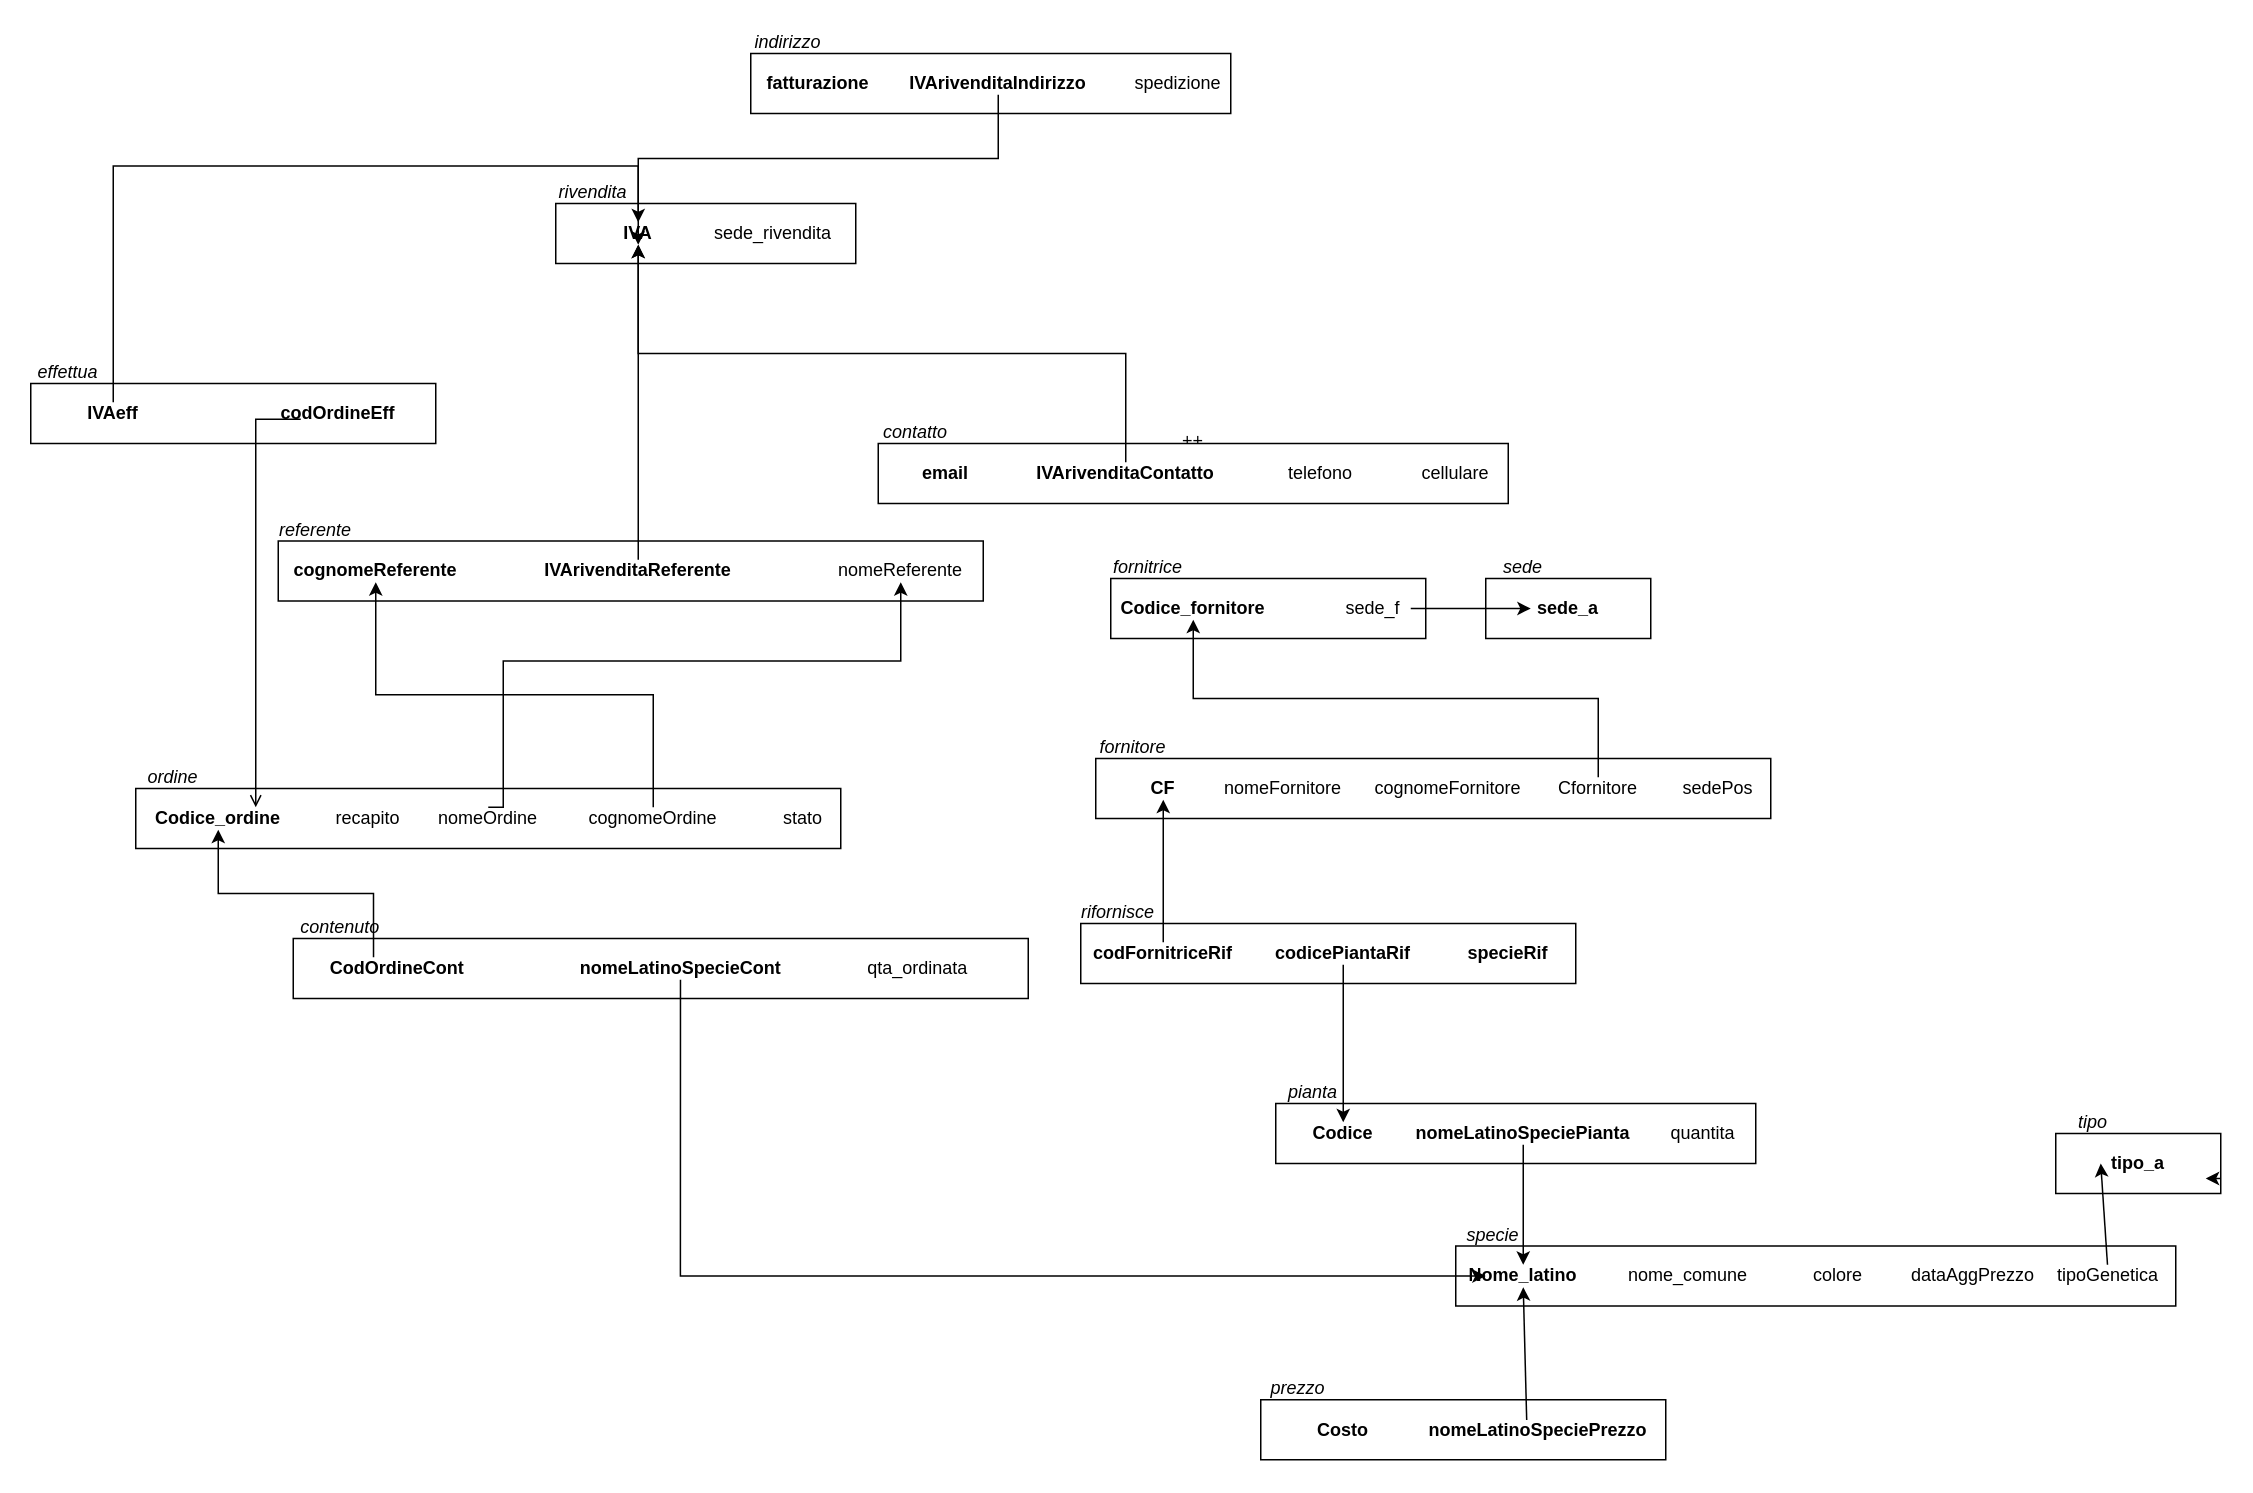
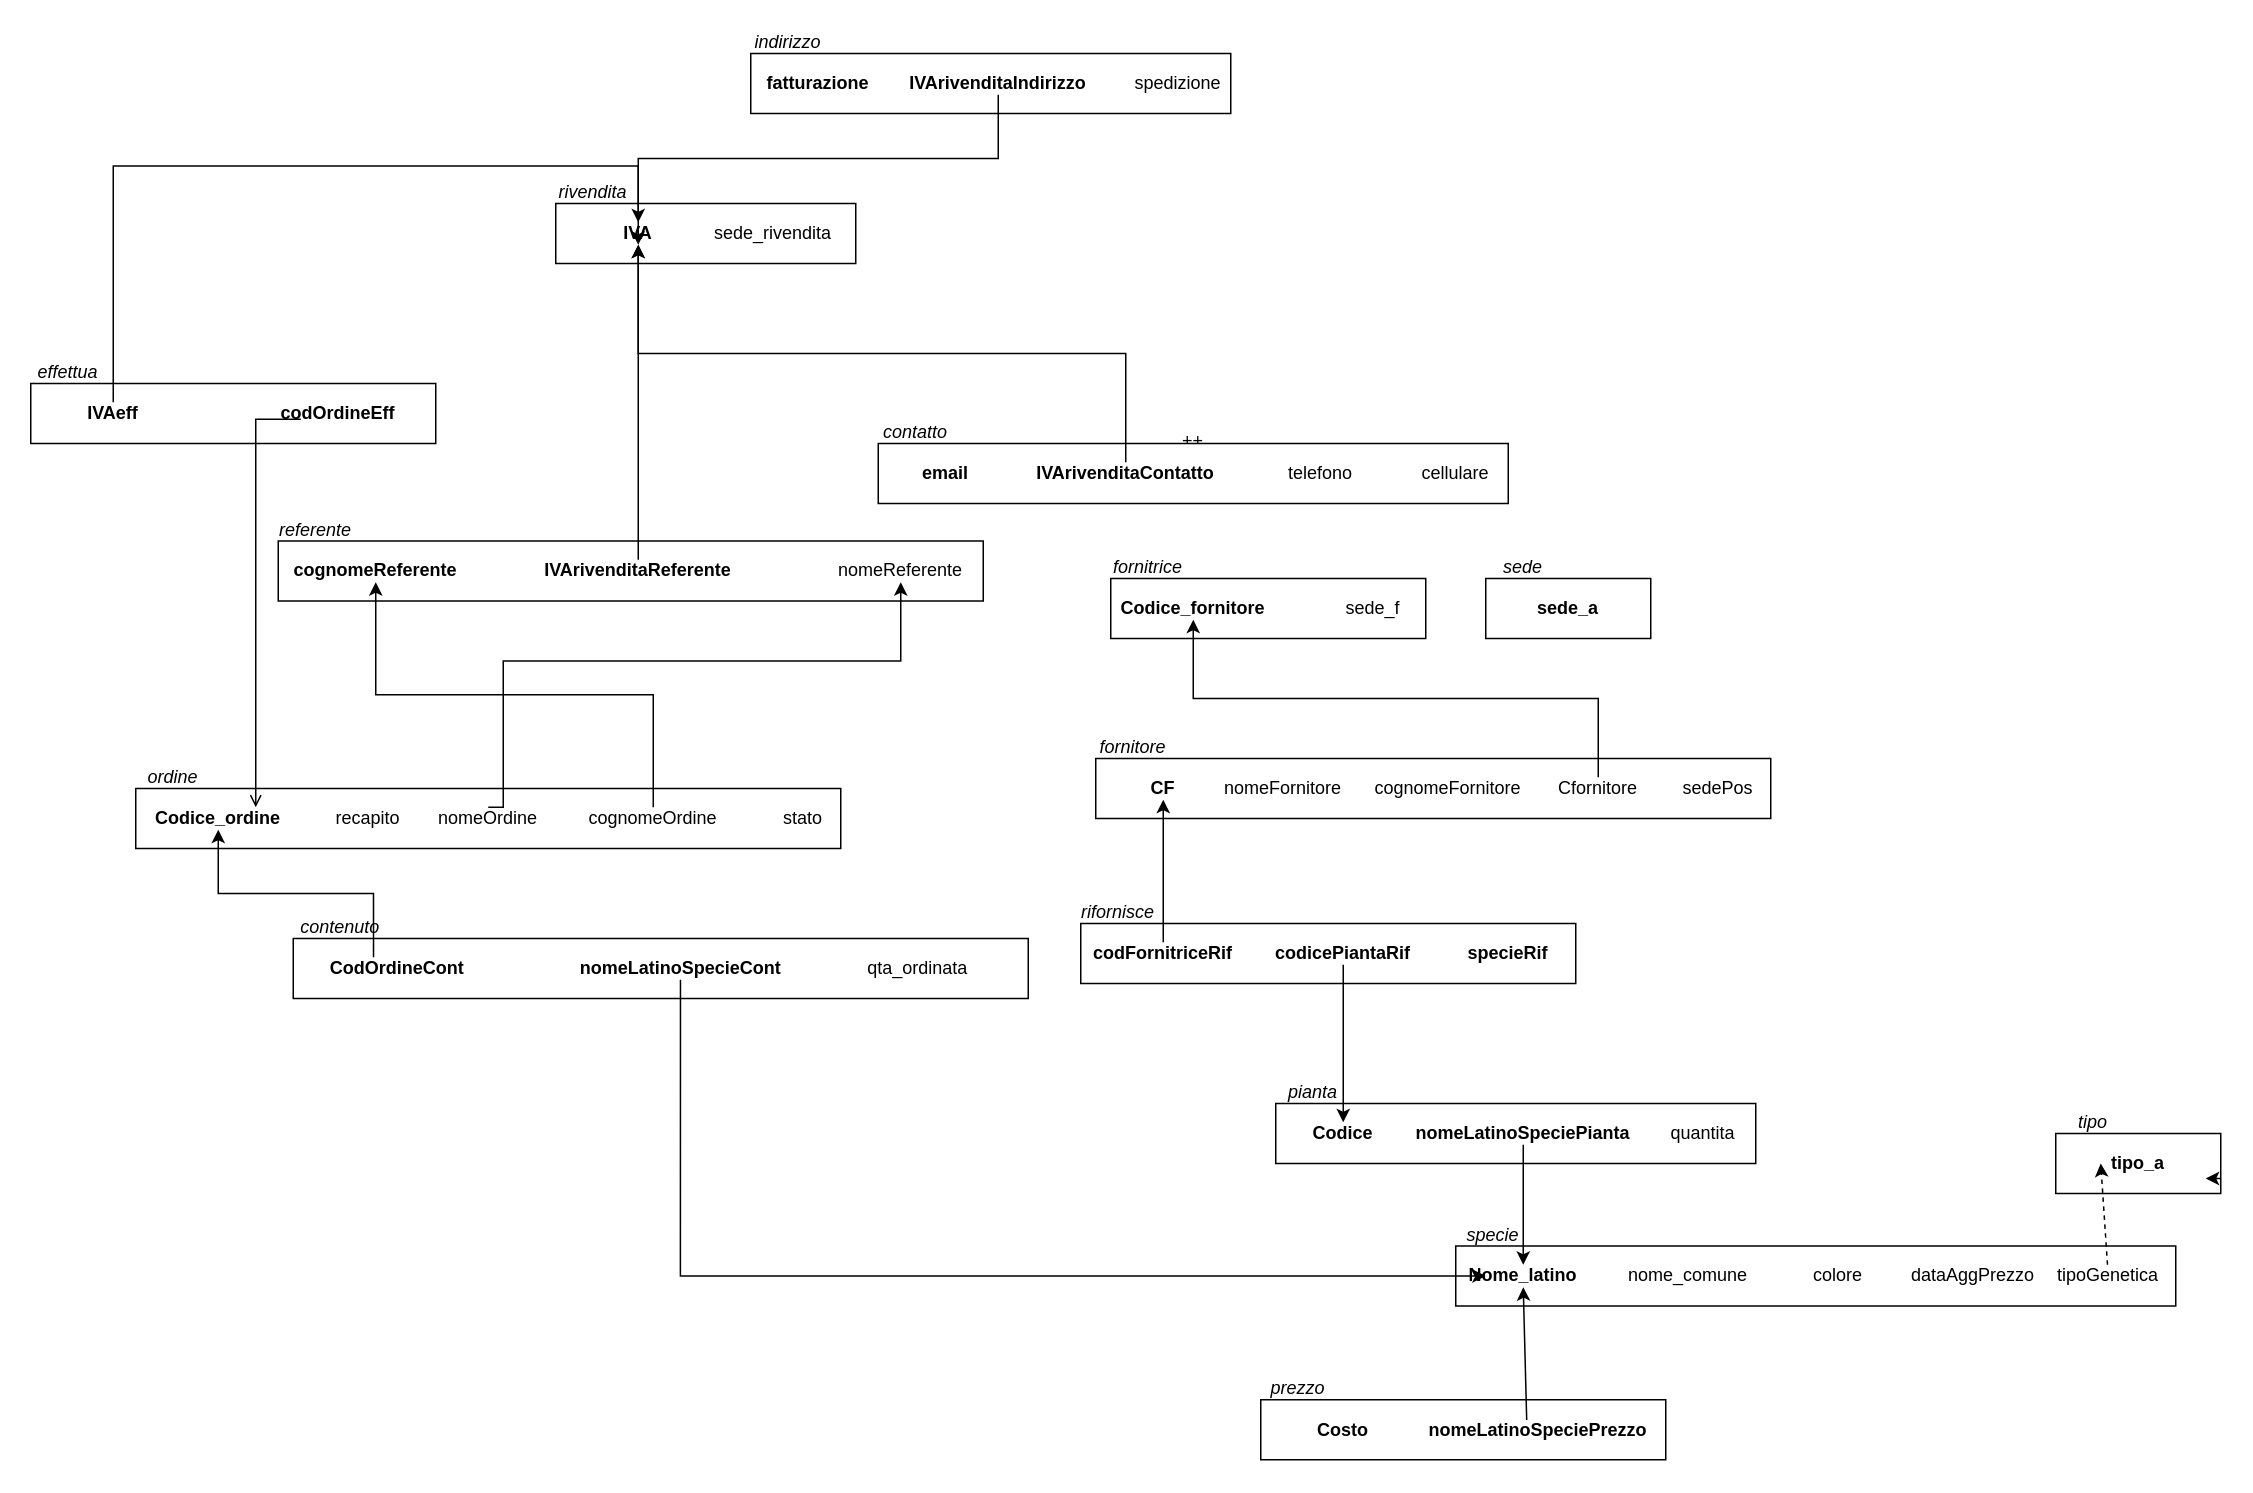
(1466, 608) -> none
(2104, 1218) -> (2104, 1218)
